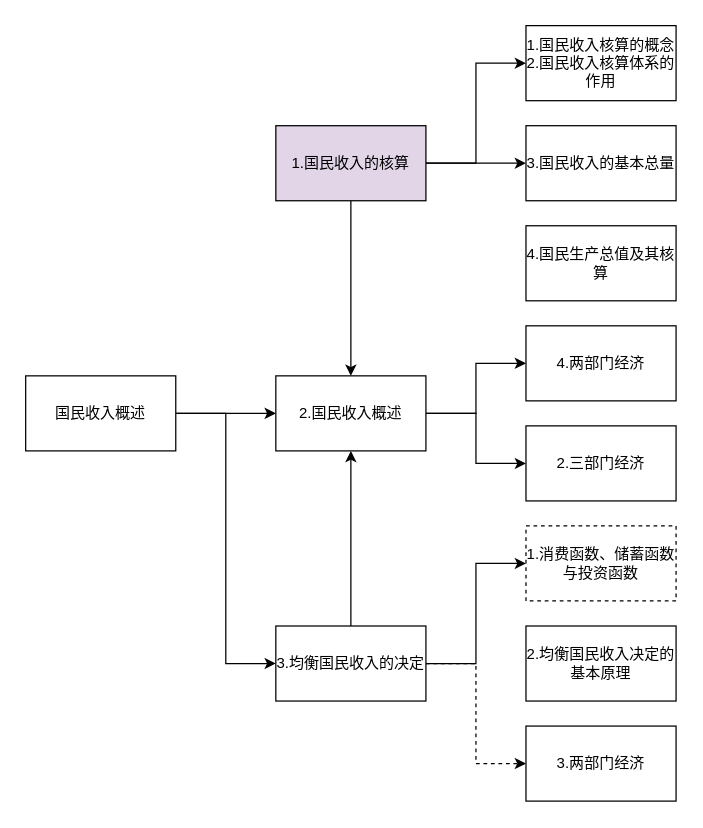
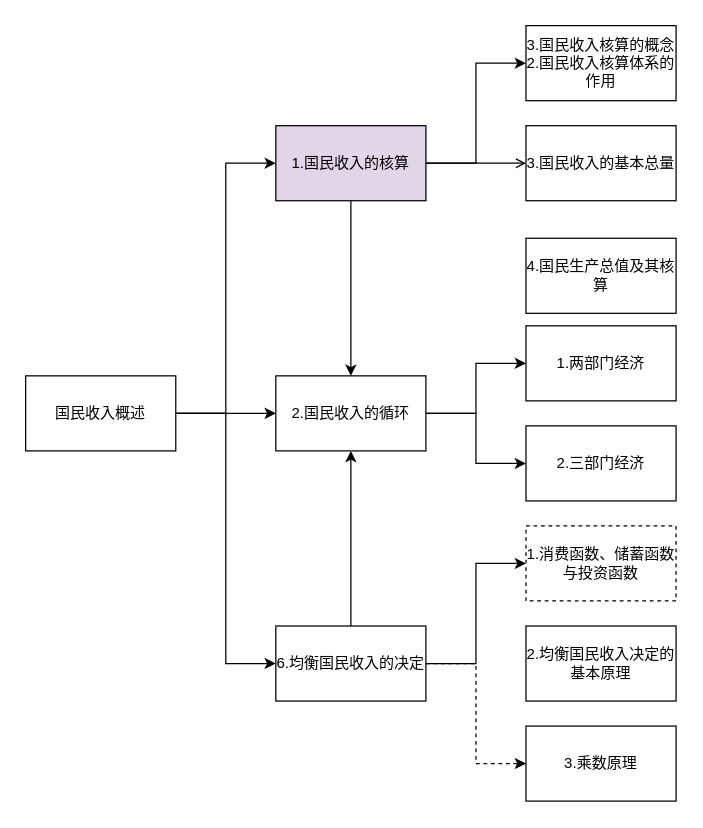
(601, 63) -> (601, 63)
(516, 163) -> (518, 163)
(601, 263) -> (601, 276)
none -> (226, 266)
(601, 363) -> (601, 363)
(351, 413) -> (351, 413)
(351, 663) -> (351, 663)
(601, 763) -> (601, 763)
